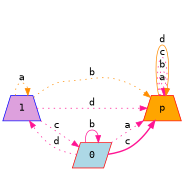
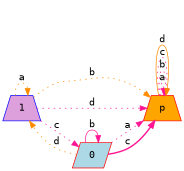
(52, 146) -> (52, 146)
